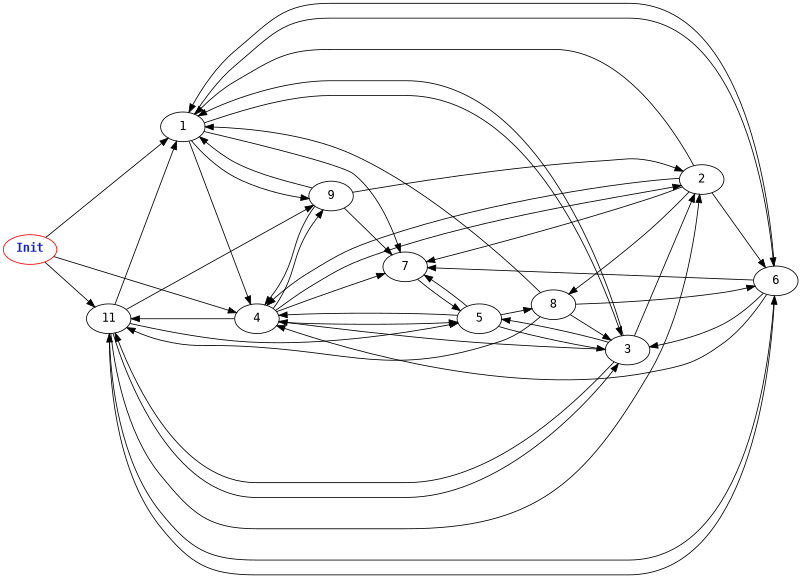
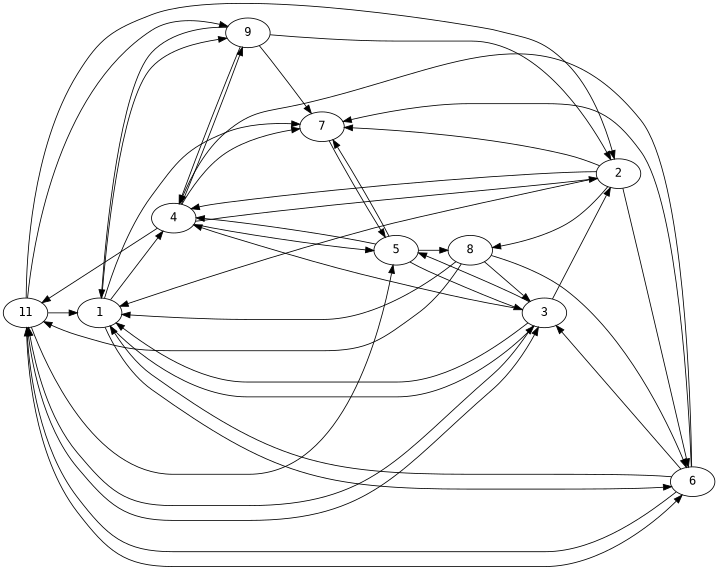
(30, 250) -> none
